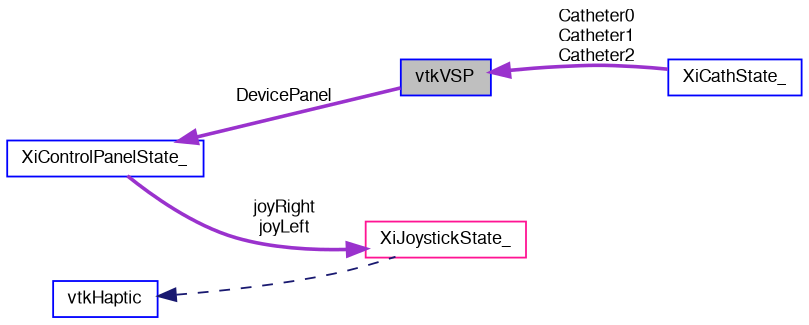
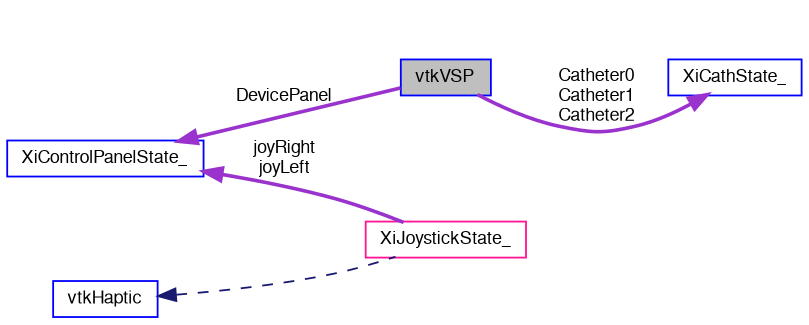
(589, 65) -> (584, 131)
(230, 236) -> (314, 193)
